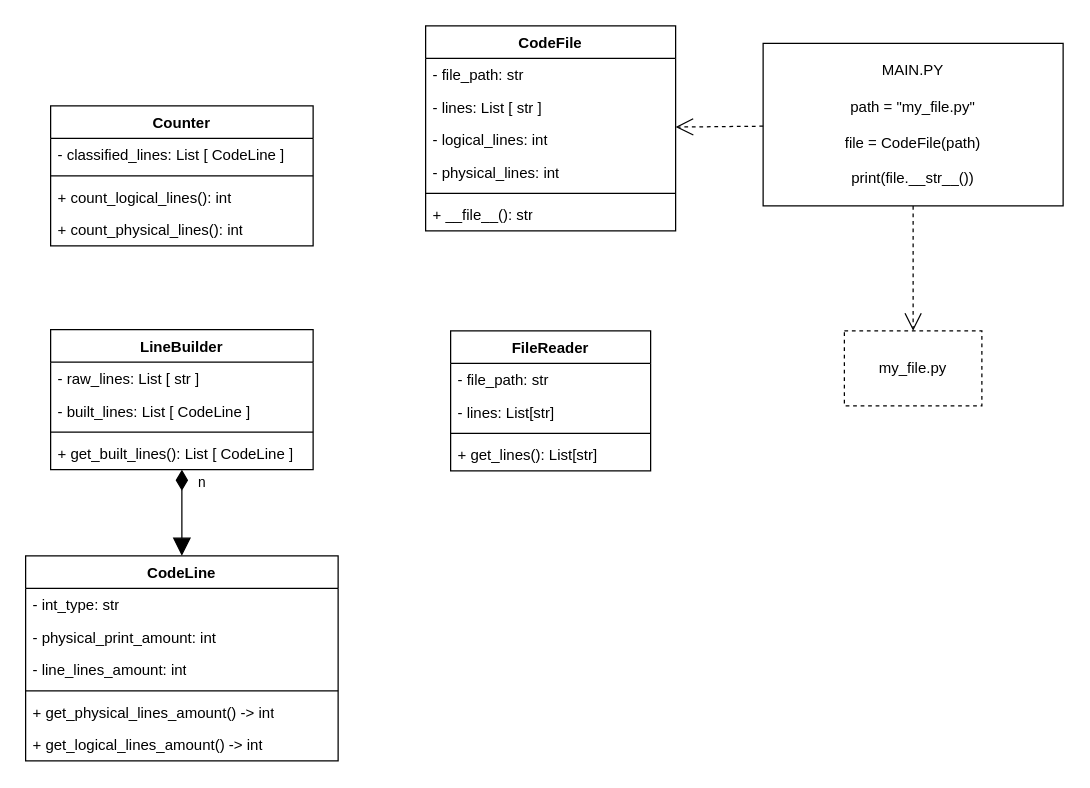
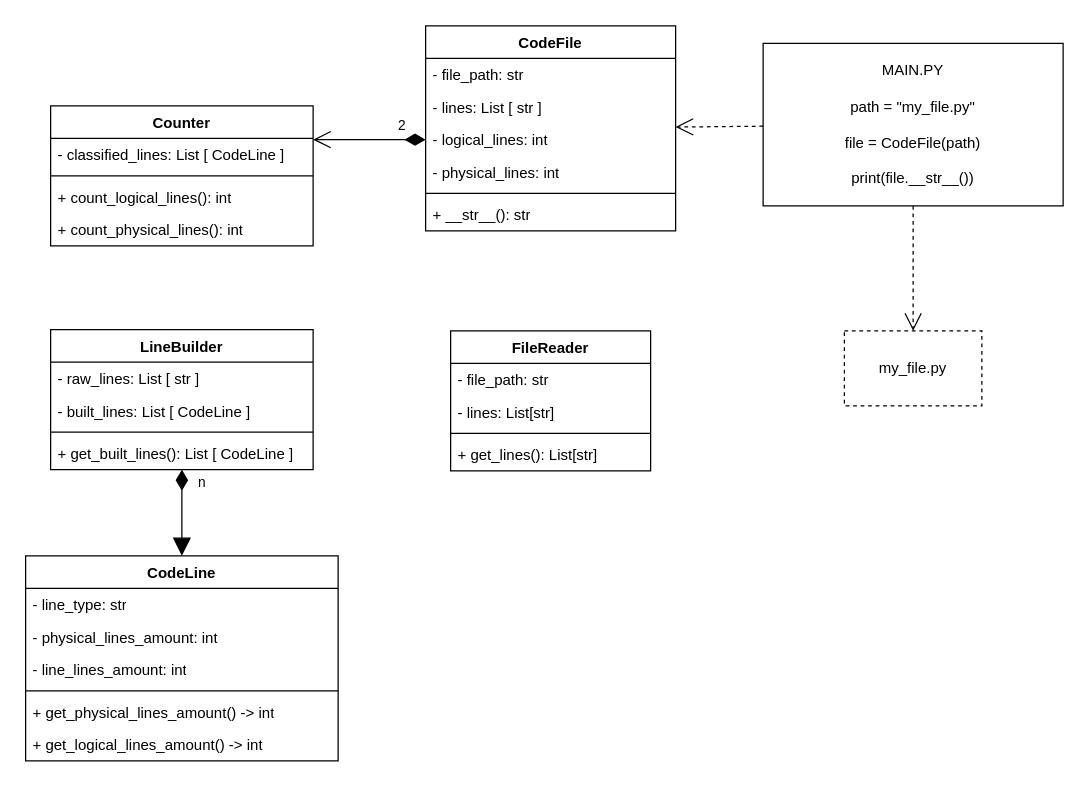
none -> (361, 139)
(495, 216) -> (494, 216)
(88, 606) -> (91, 606)
(137, 638) -> (135, 638)
